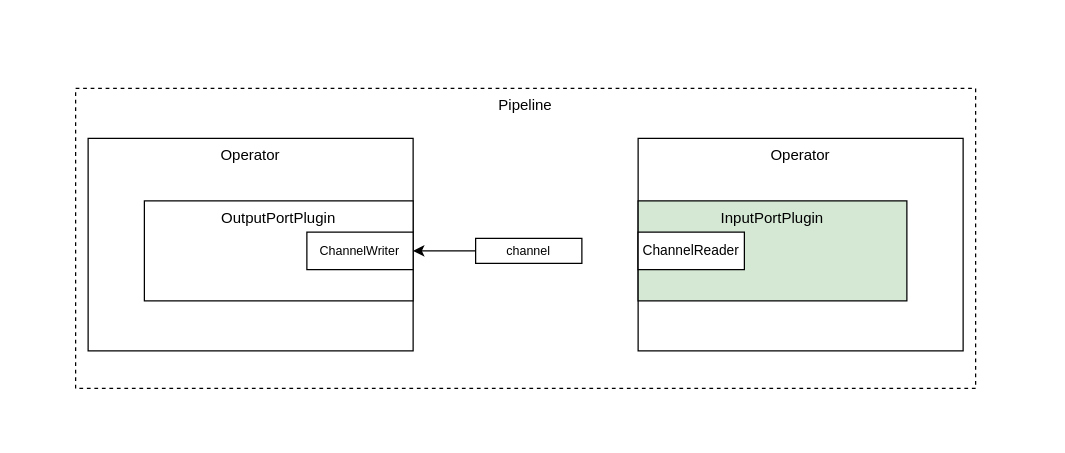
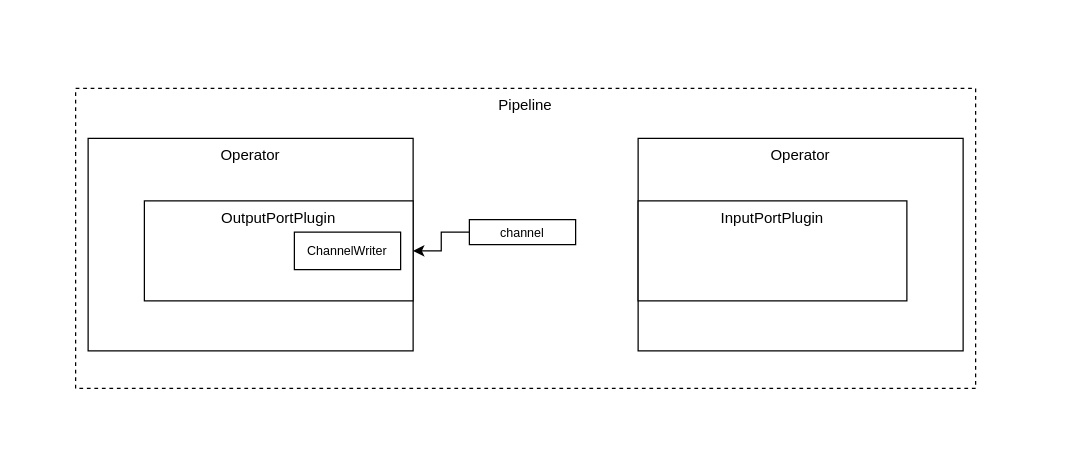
(360, 251) -> (348, 251)
(529, 251) -> (523, 232)
(691, 251) -> none
(773, 251) -> (773, 251)
